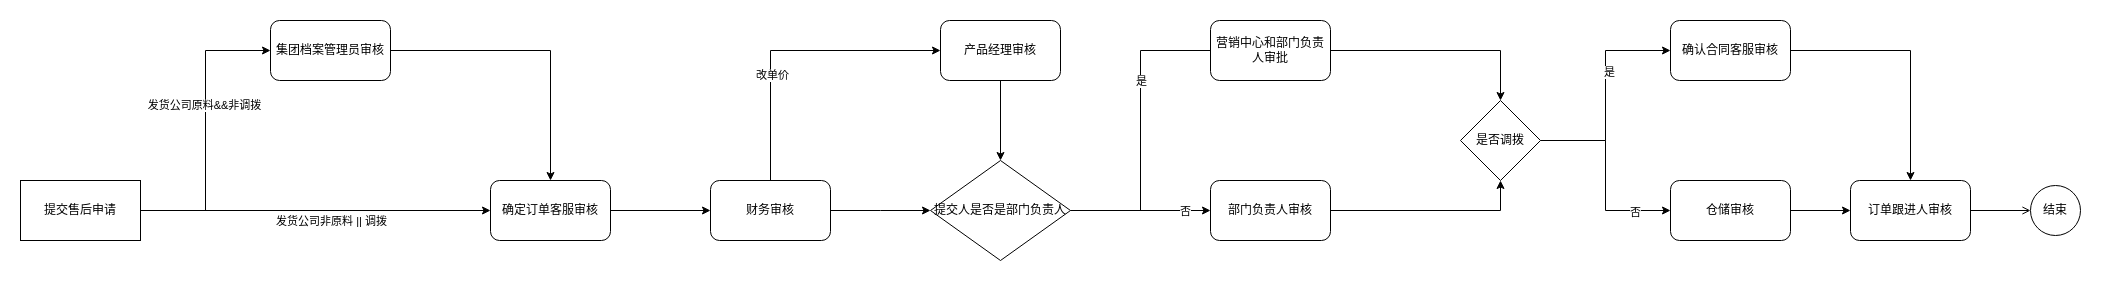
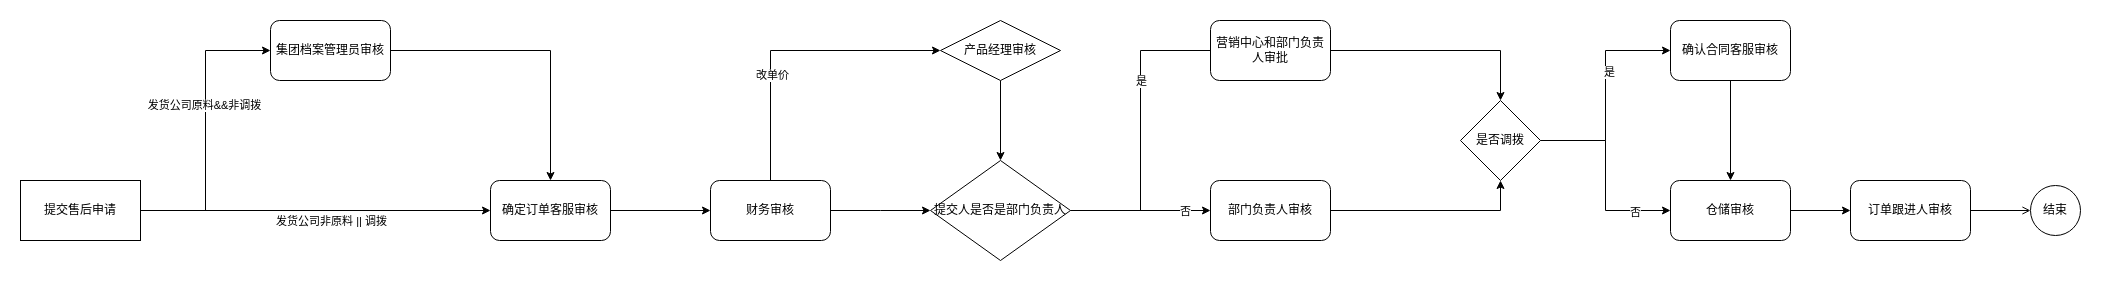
(1001, 51) -> (1001, 51)
(1911, 52) -> (1731, 127)
